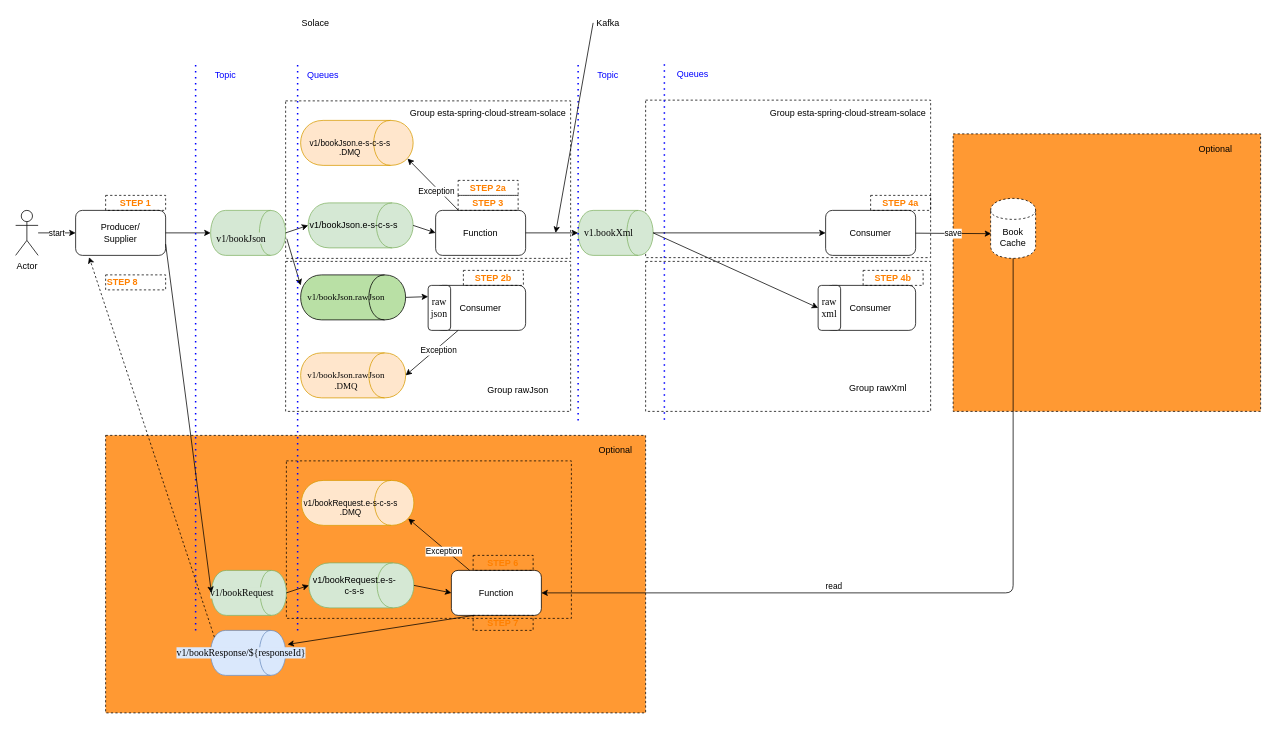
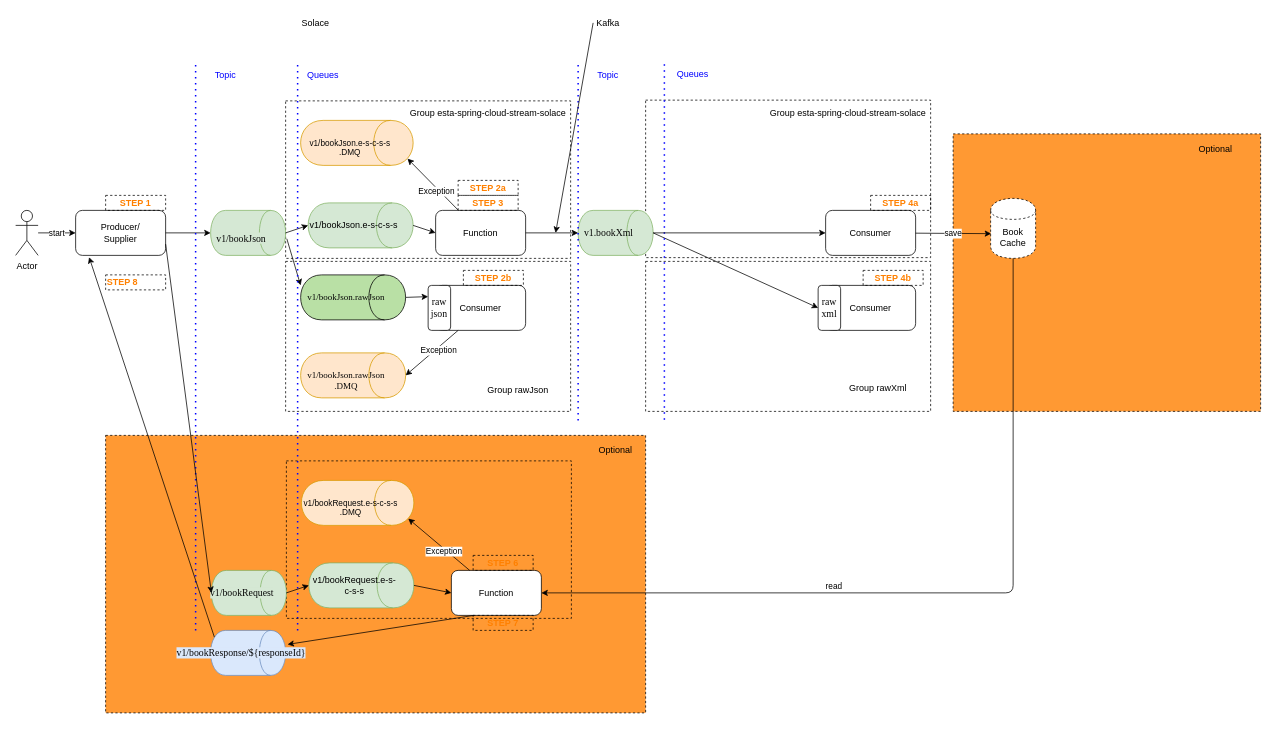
(142, 419) -> (142, 419)
